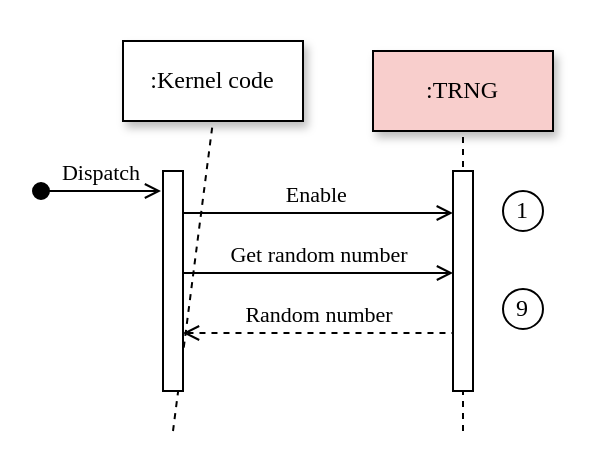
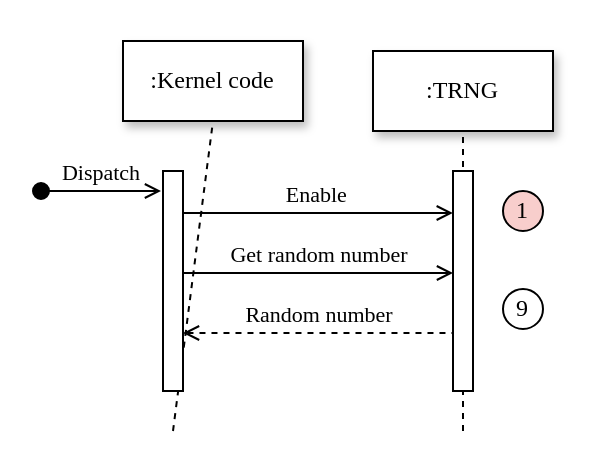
(463, 91) -> (463, 91)
(523, 211) -> (523, 211)
